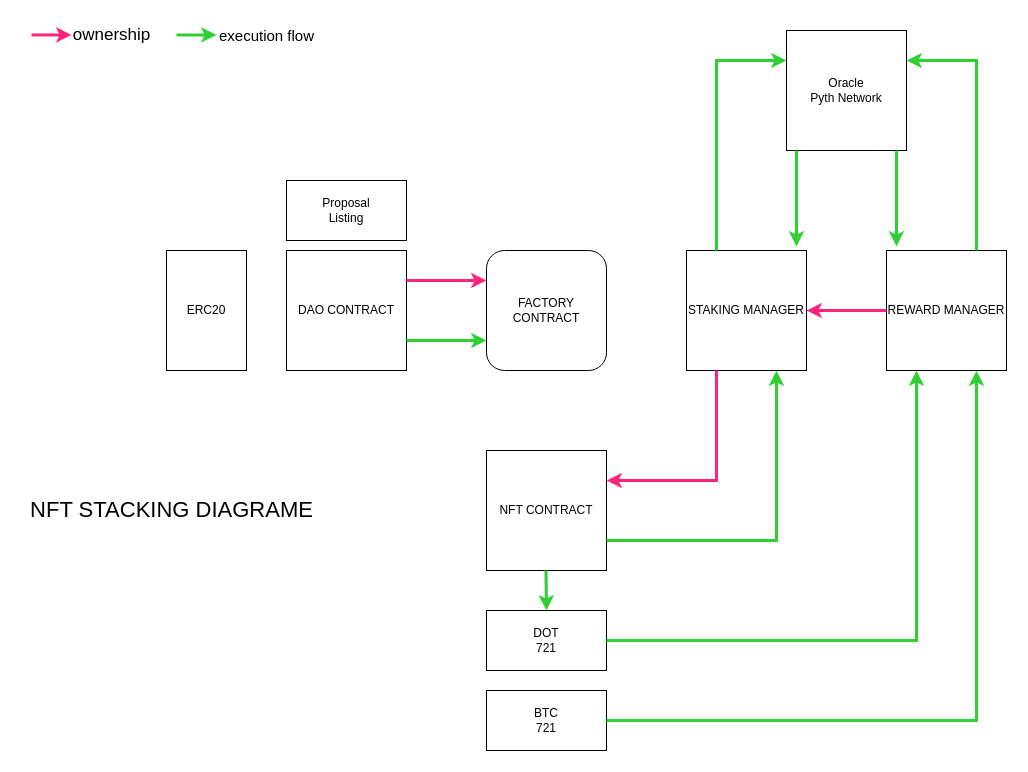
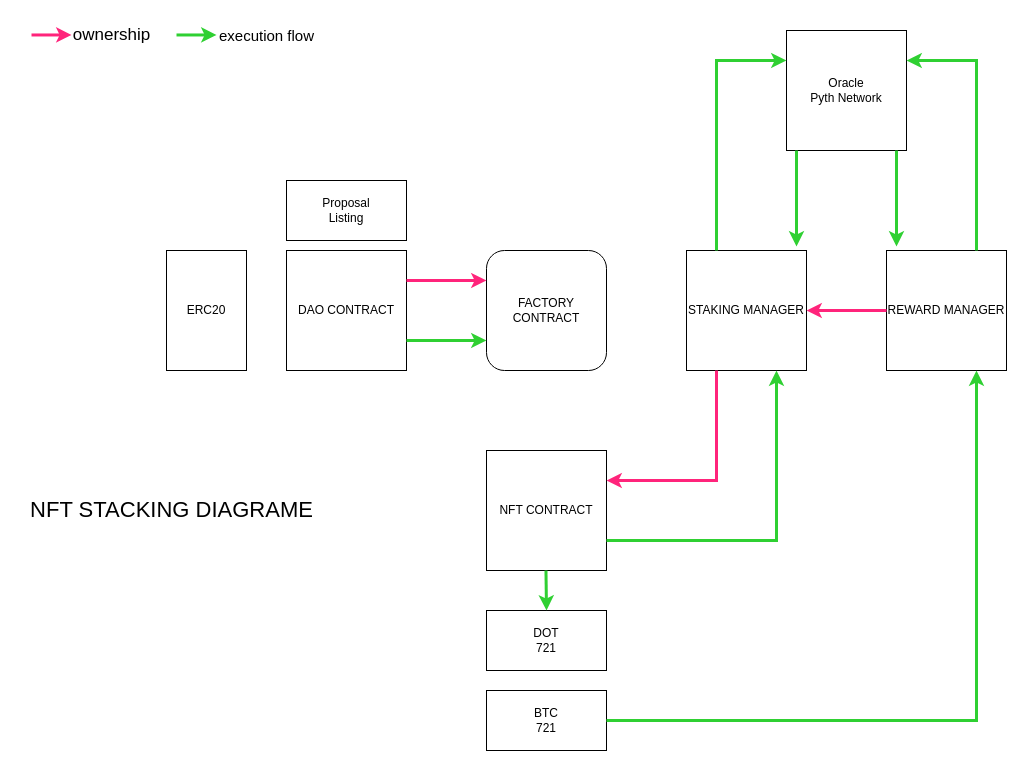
(891, 641) -> none
